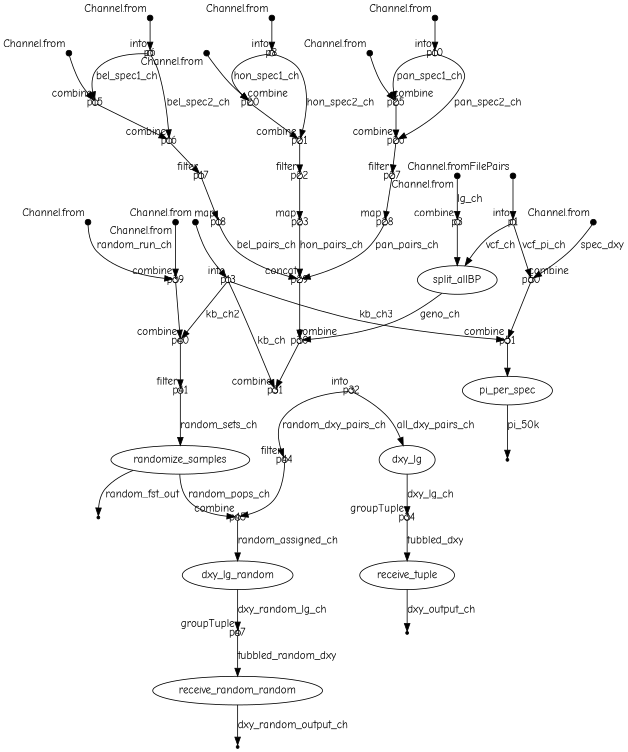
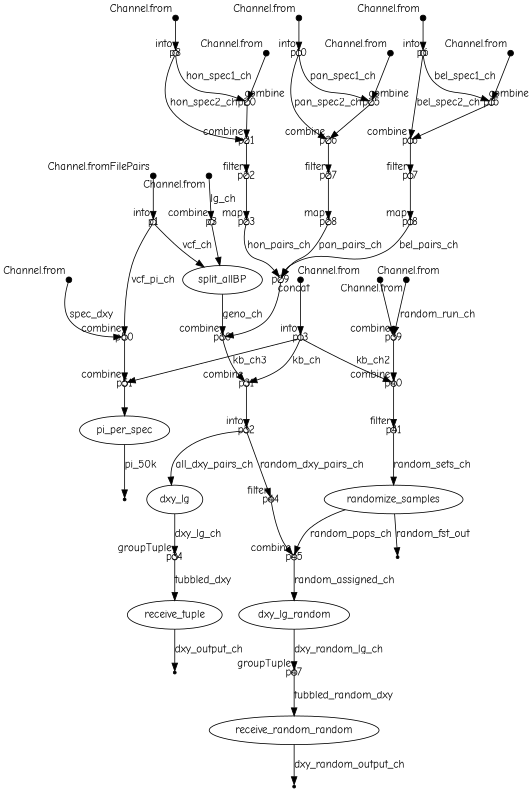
none -> (246, 403)
